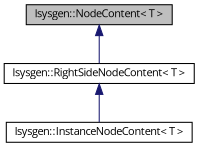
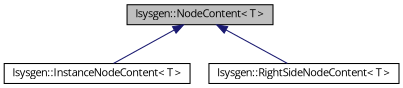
(99, 108) -> (144, 47)
